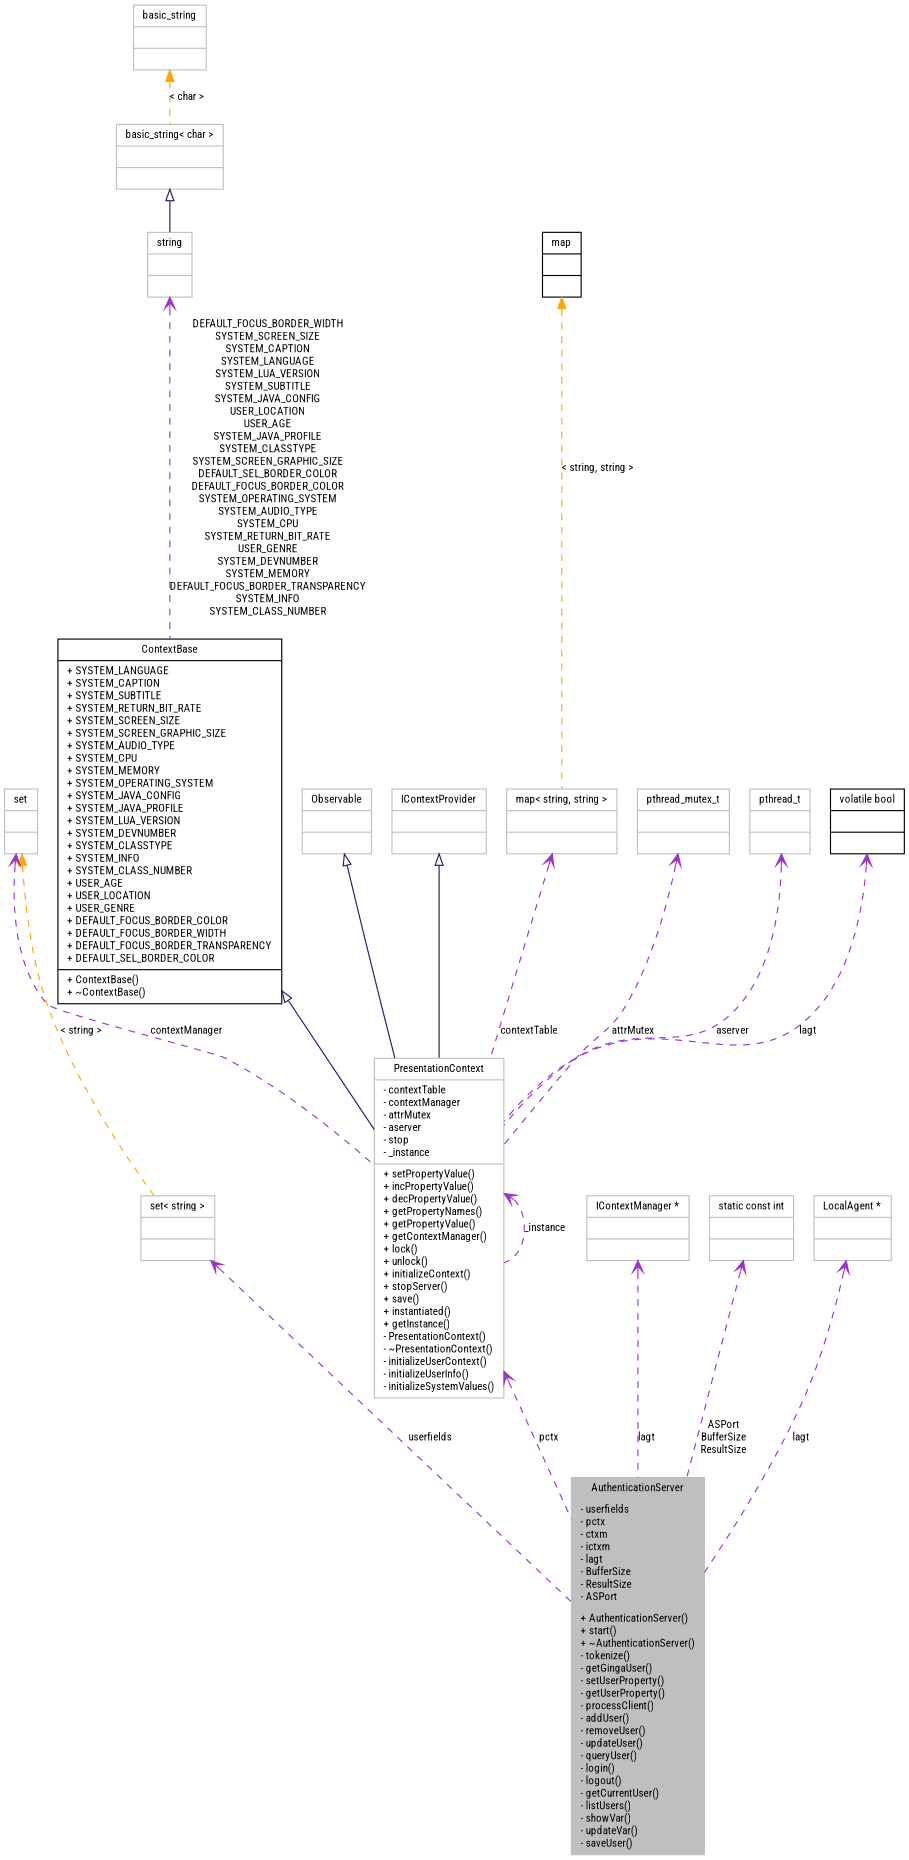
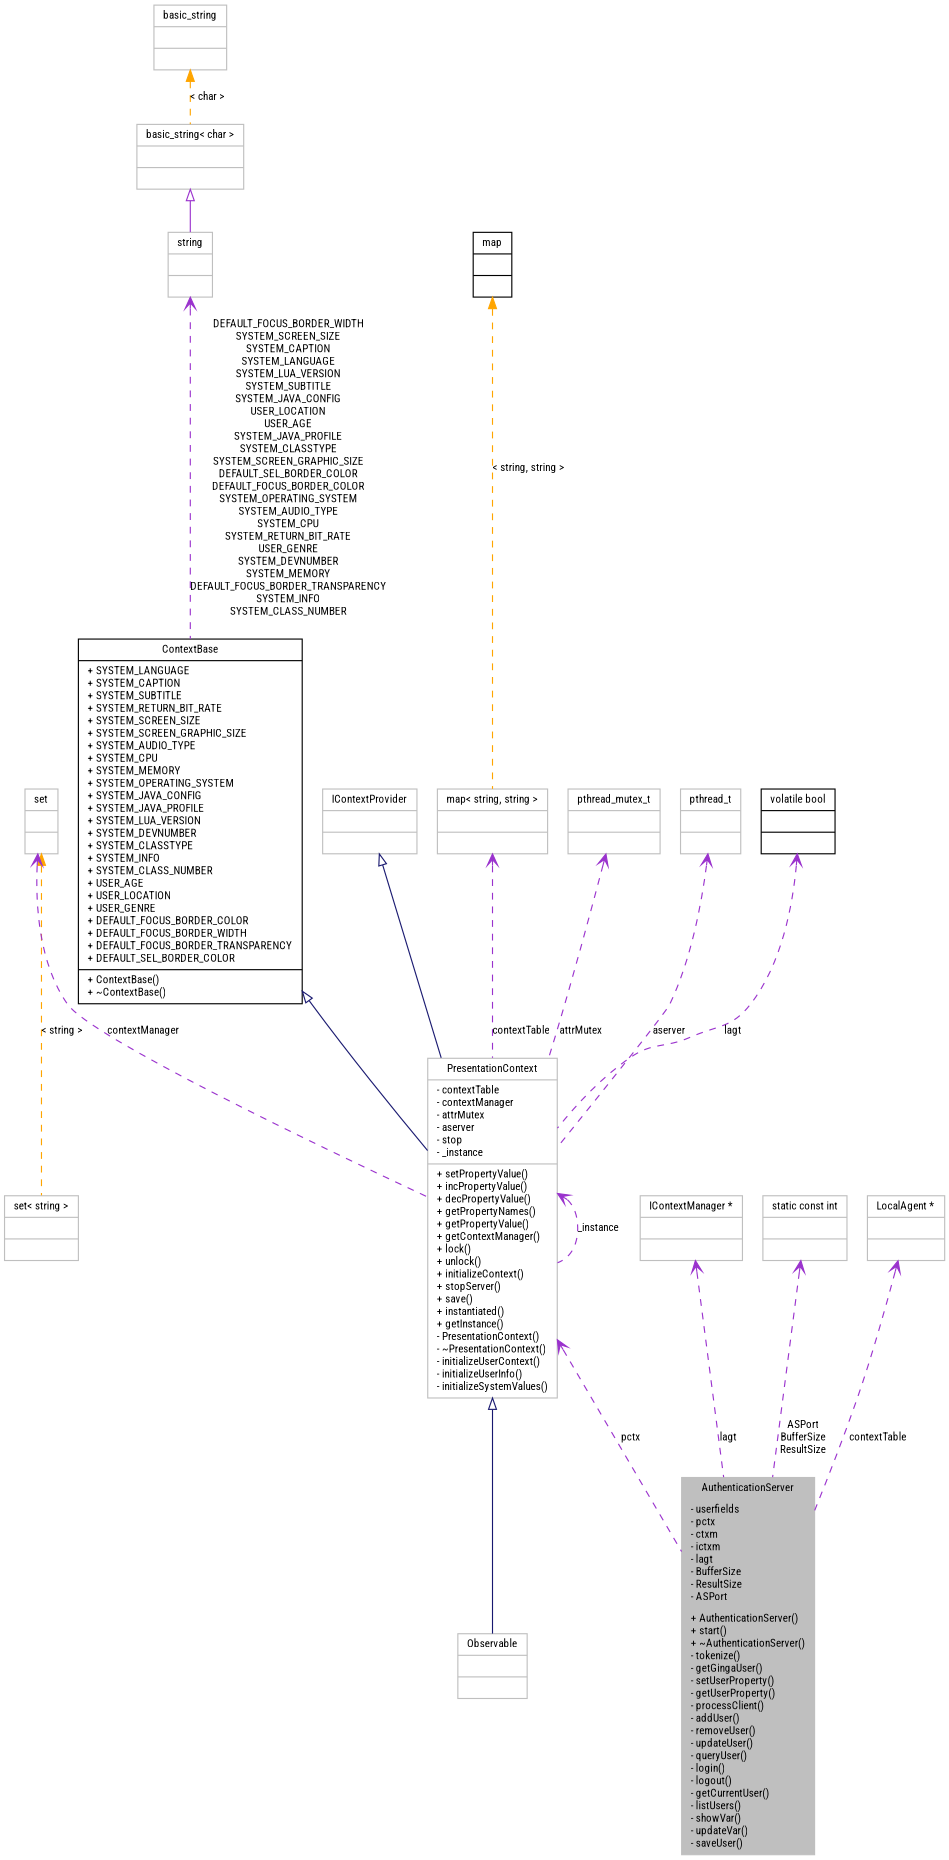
(170, 216) -> (190, 216)
(371, 962) -> (493, 1522)
(395, 1435) -> none
(802, 1438) -> (878, 1438)
